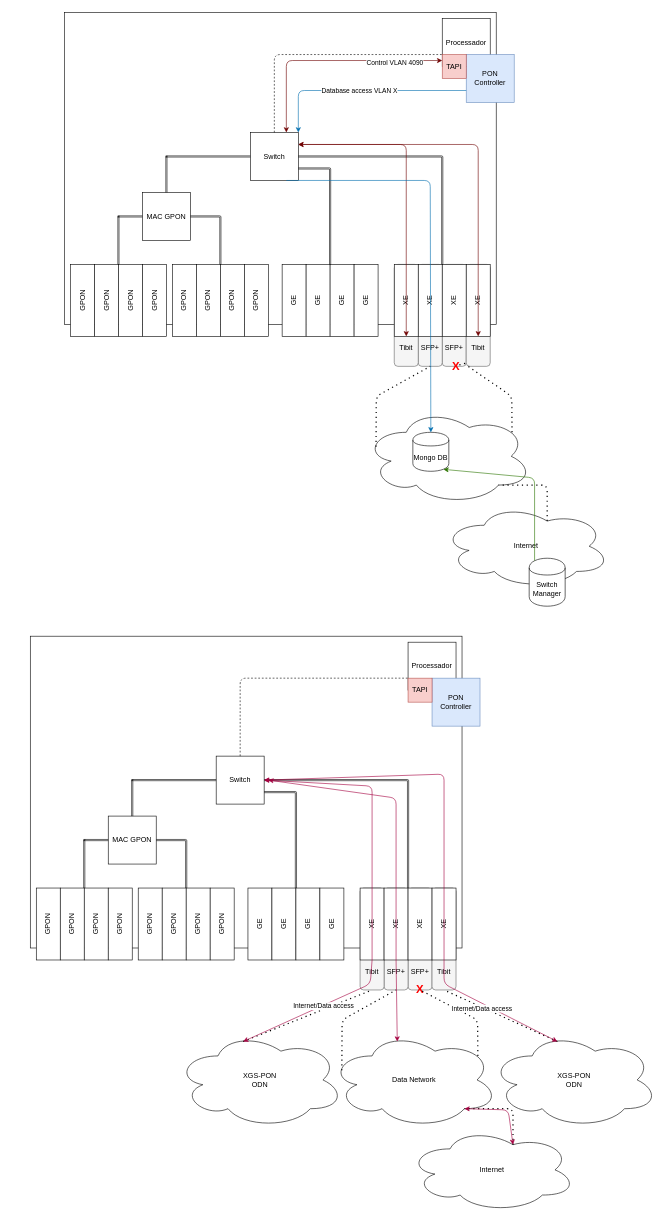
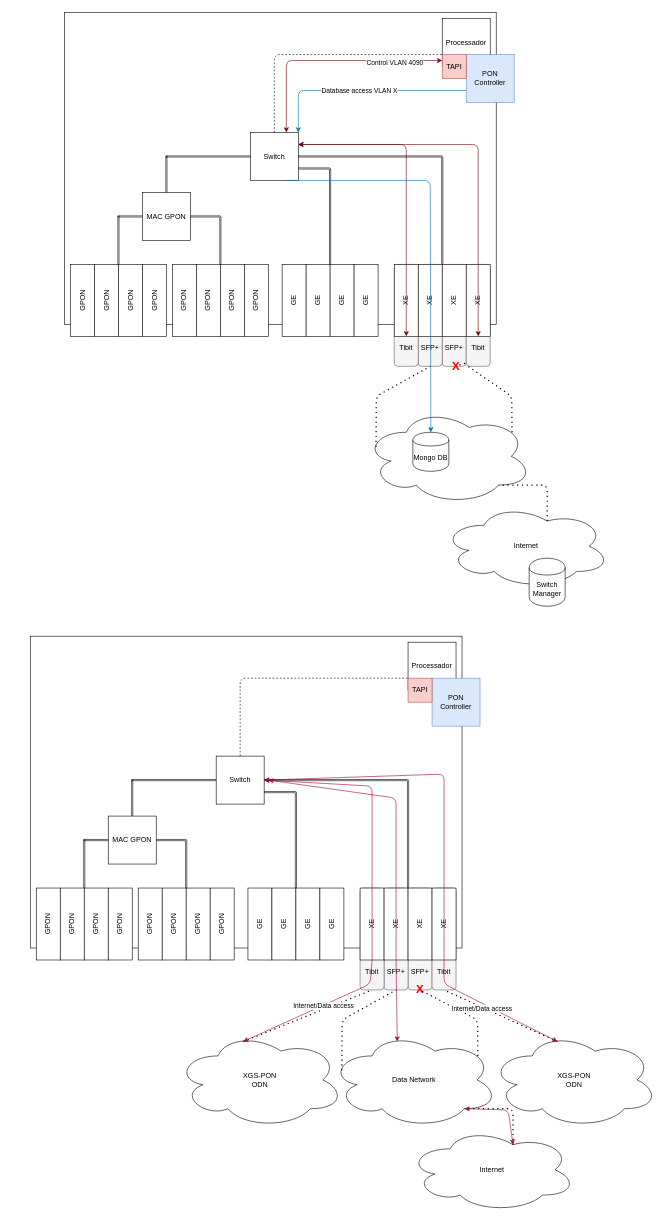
(531, 478) -> none
